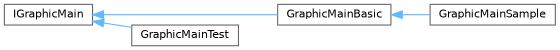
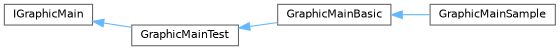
(191, 15) -> (264, 24)
